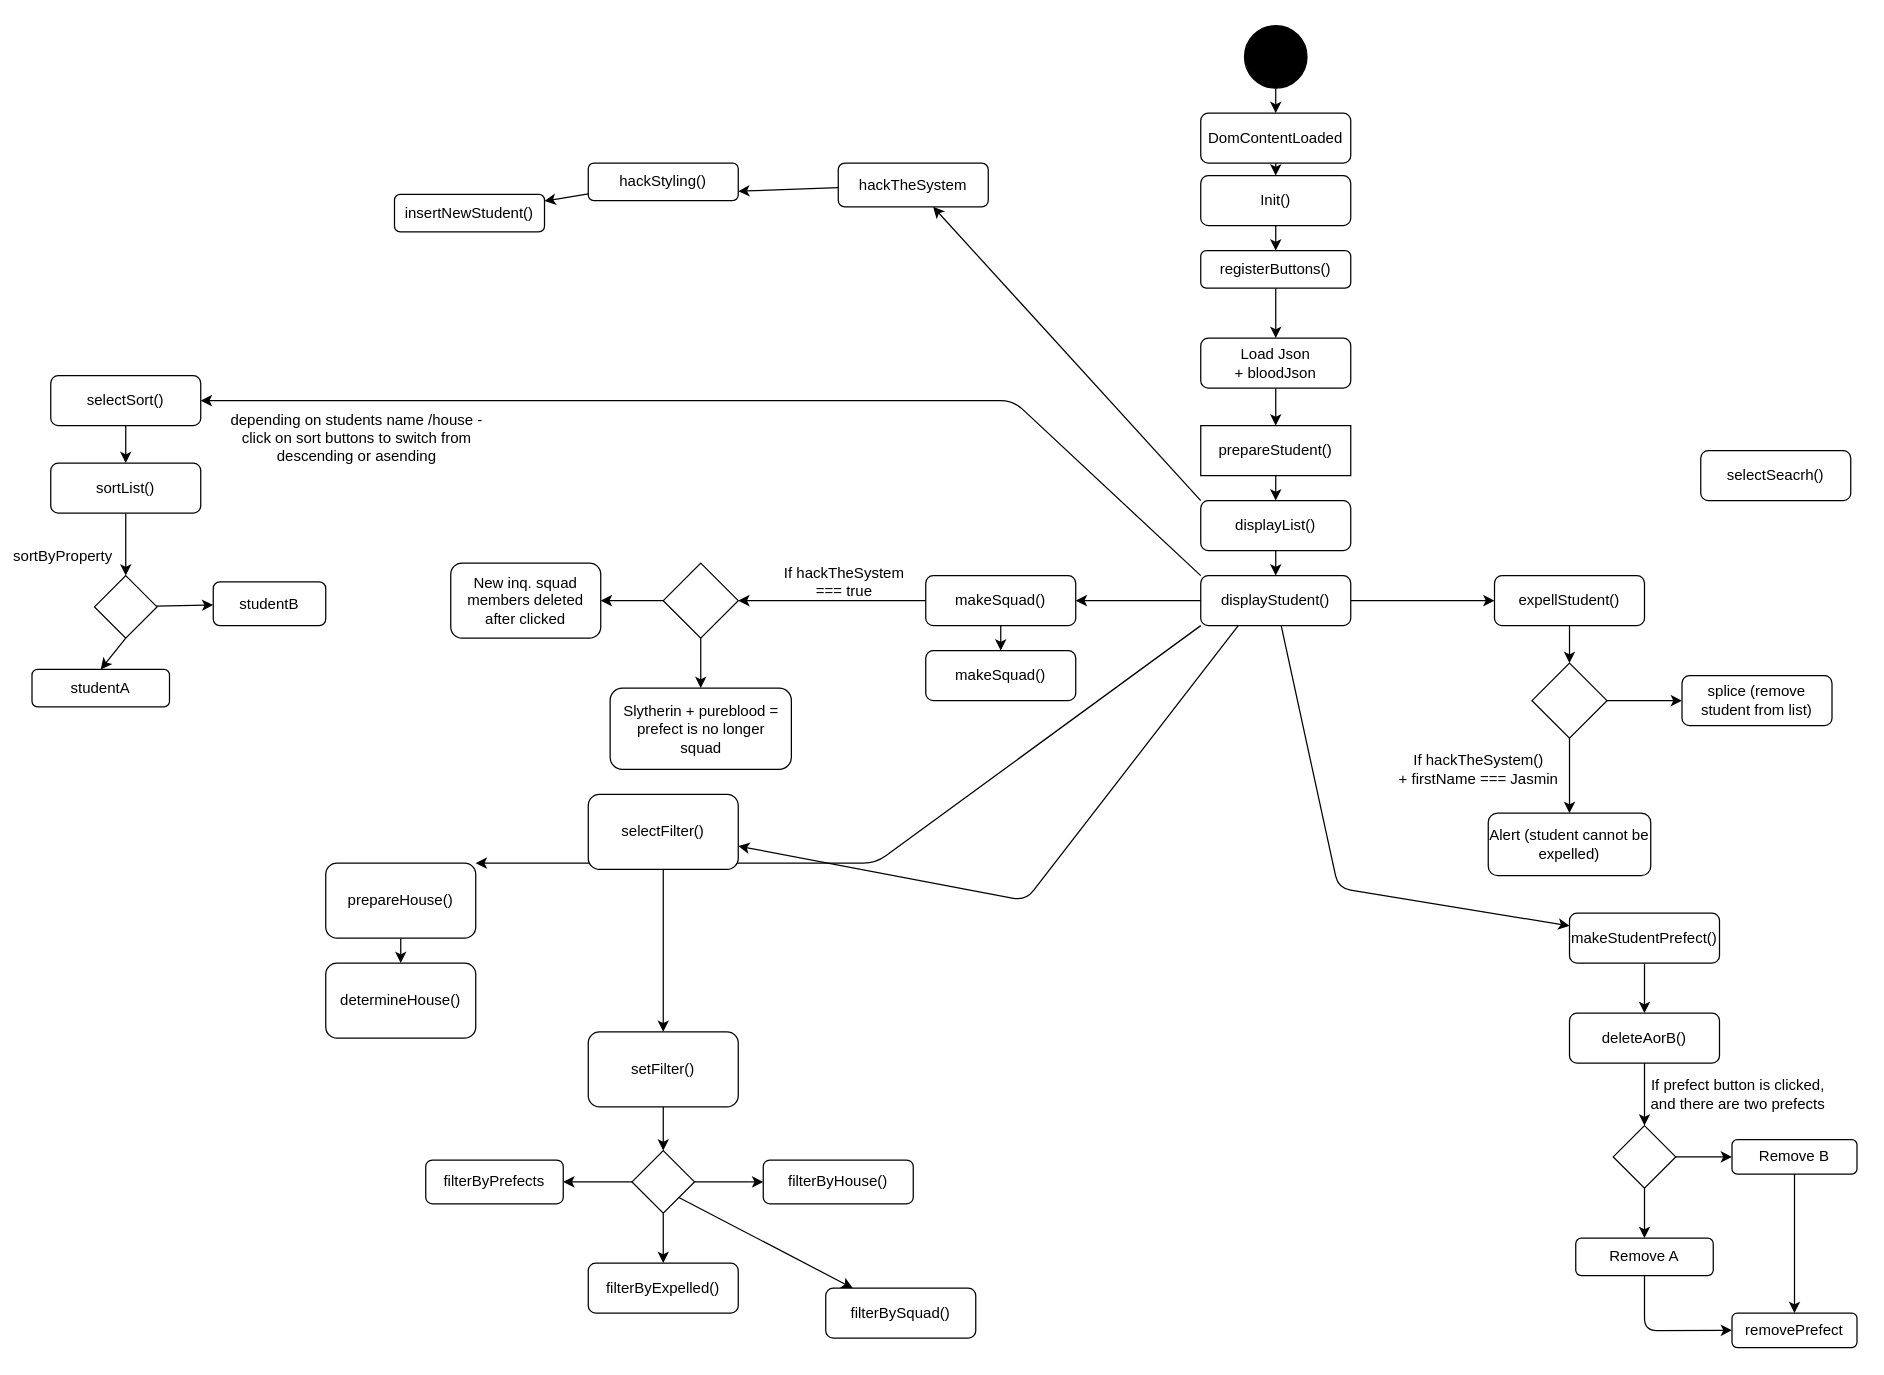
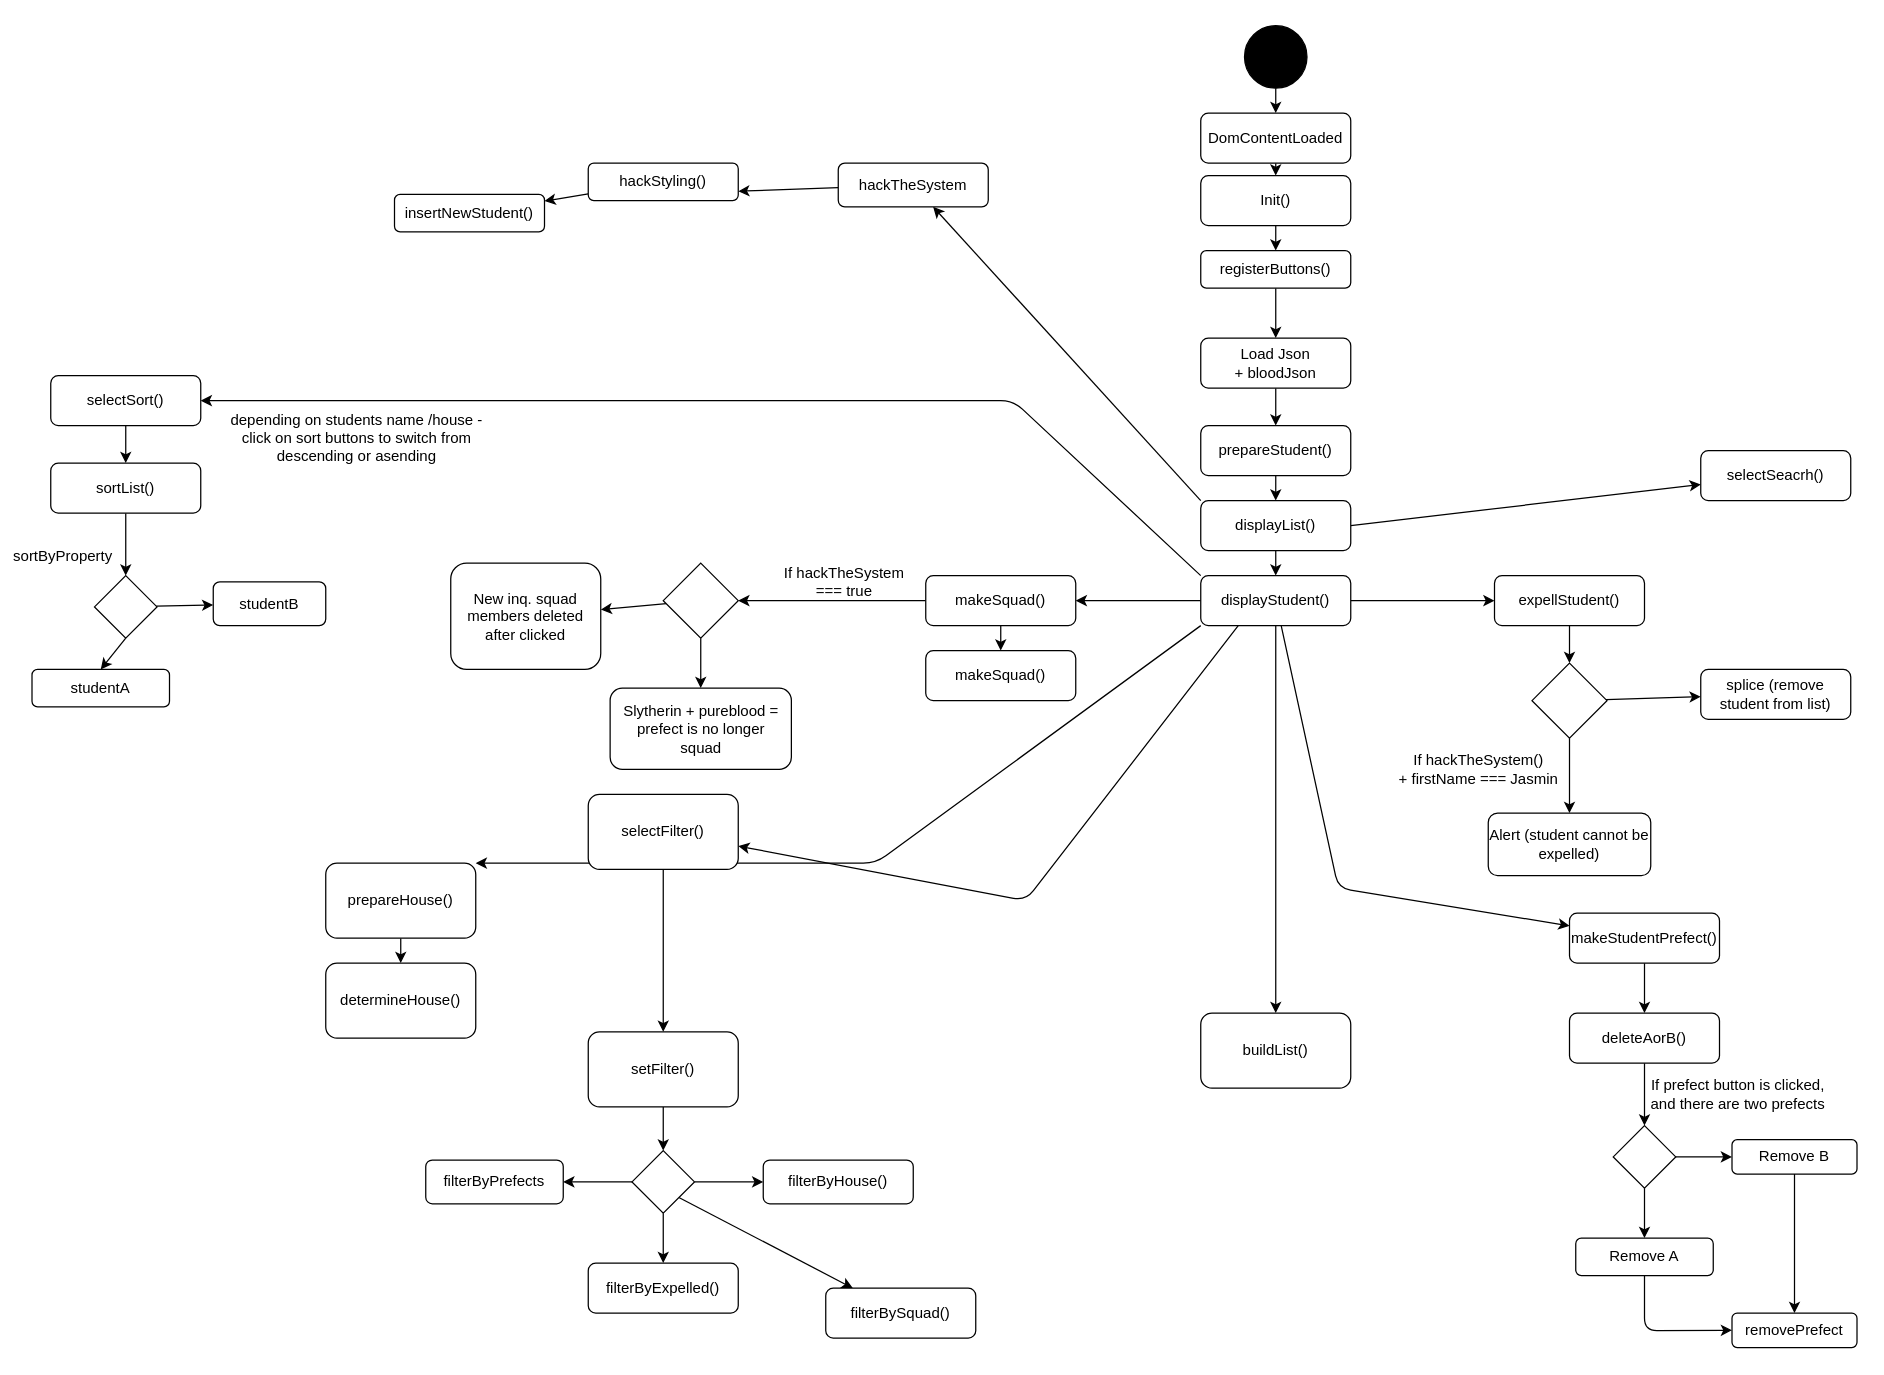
(1276, 451) -> (1276, 451)
none -> (1522, 506)
(526, 601) -> (526, 616)
(1757, 701) -> (1776, 694)
none -> (1276, 815)
none -> (1276, 1051)
